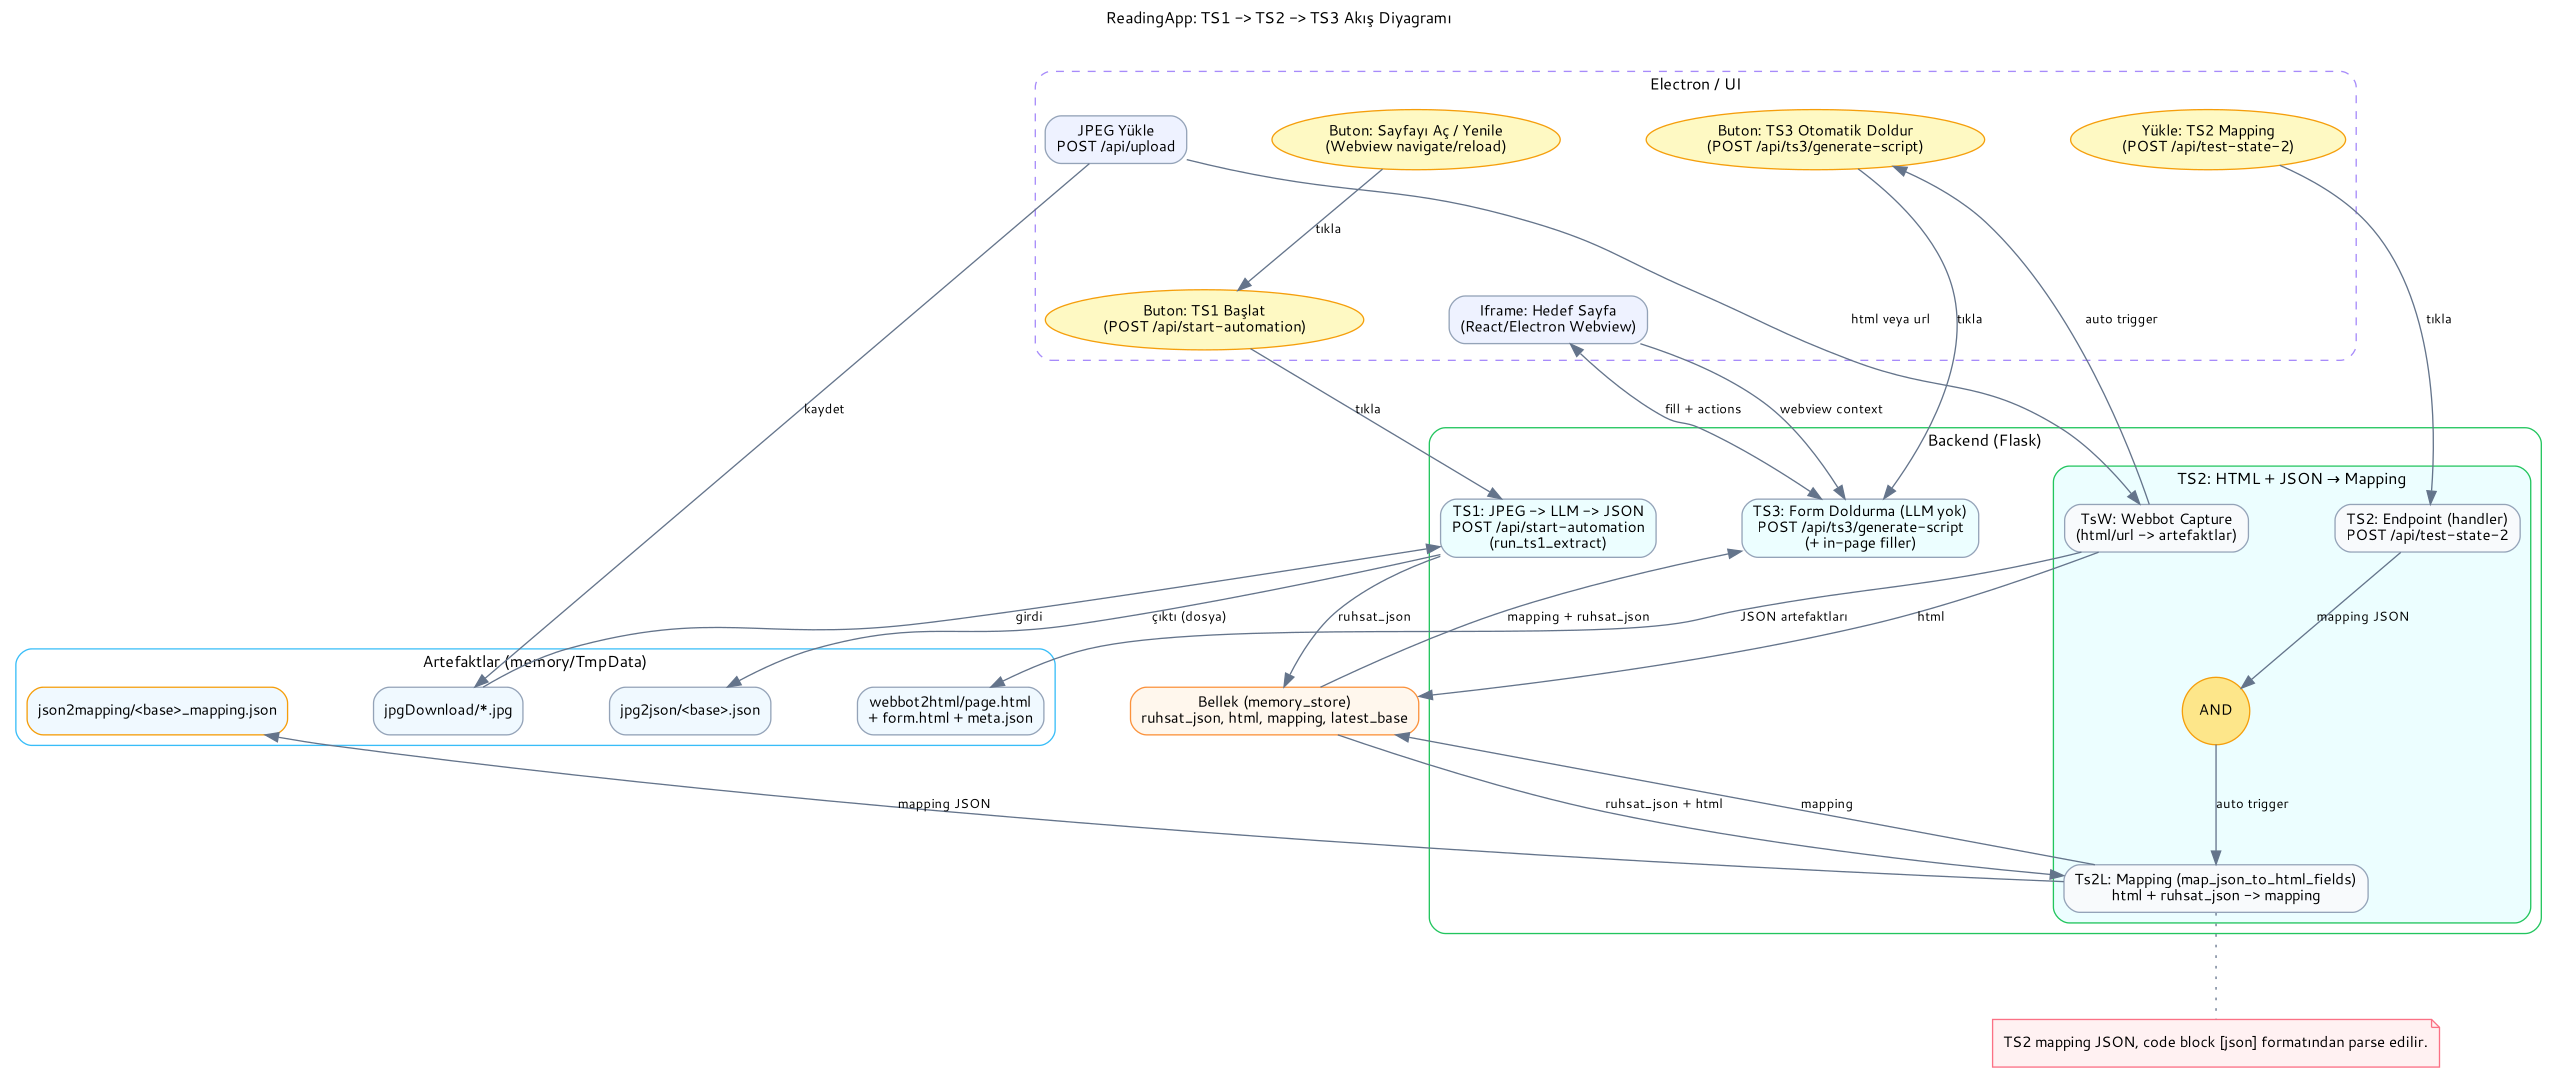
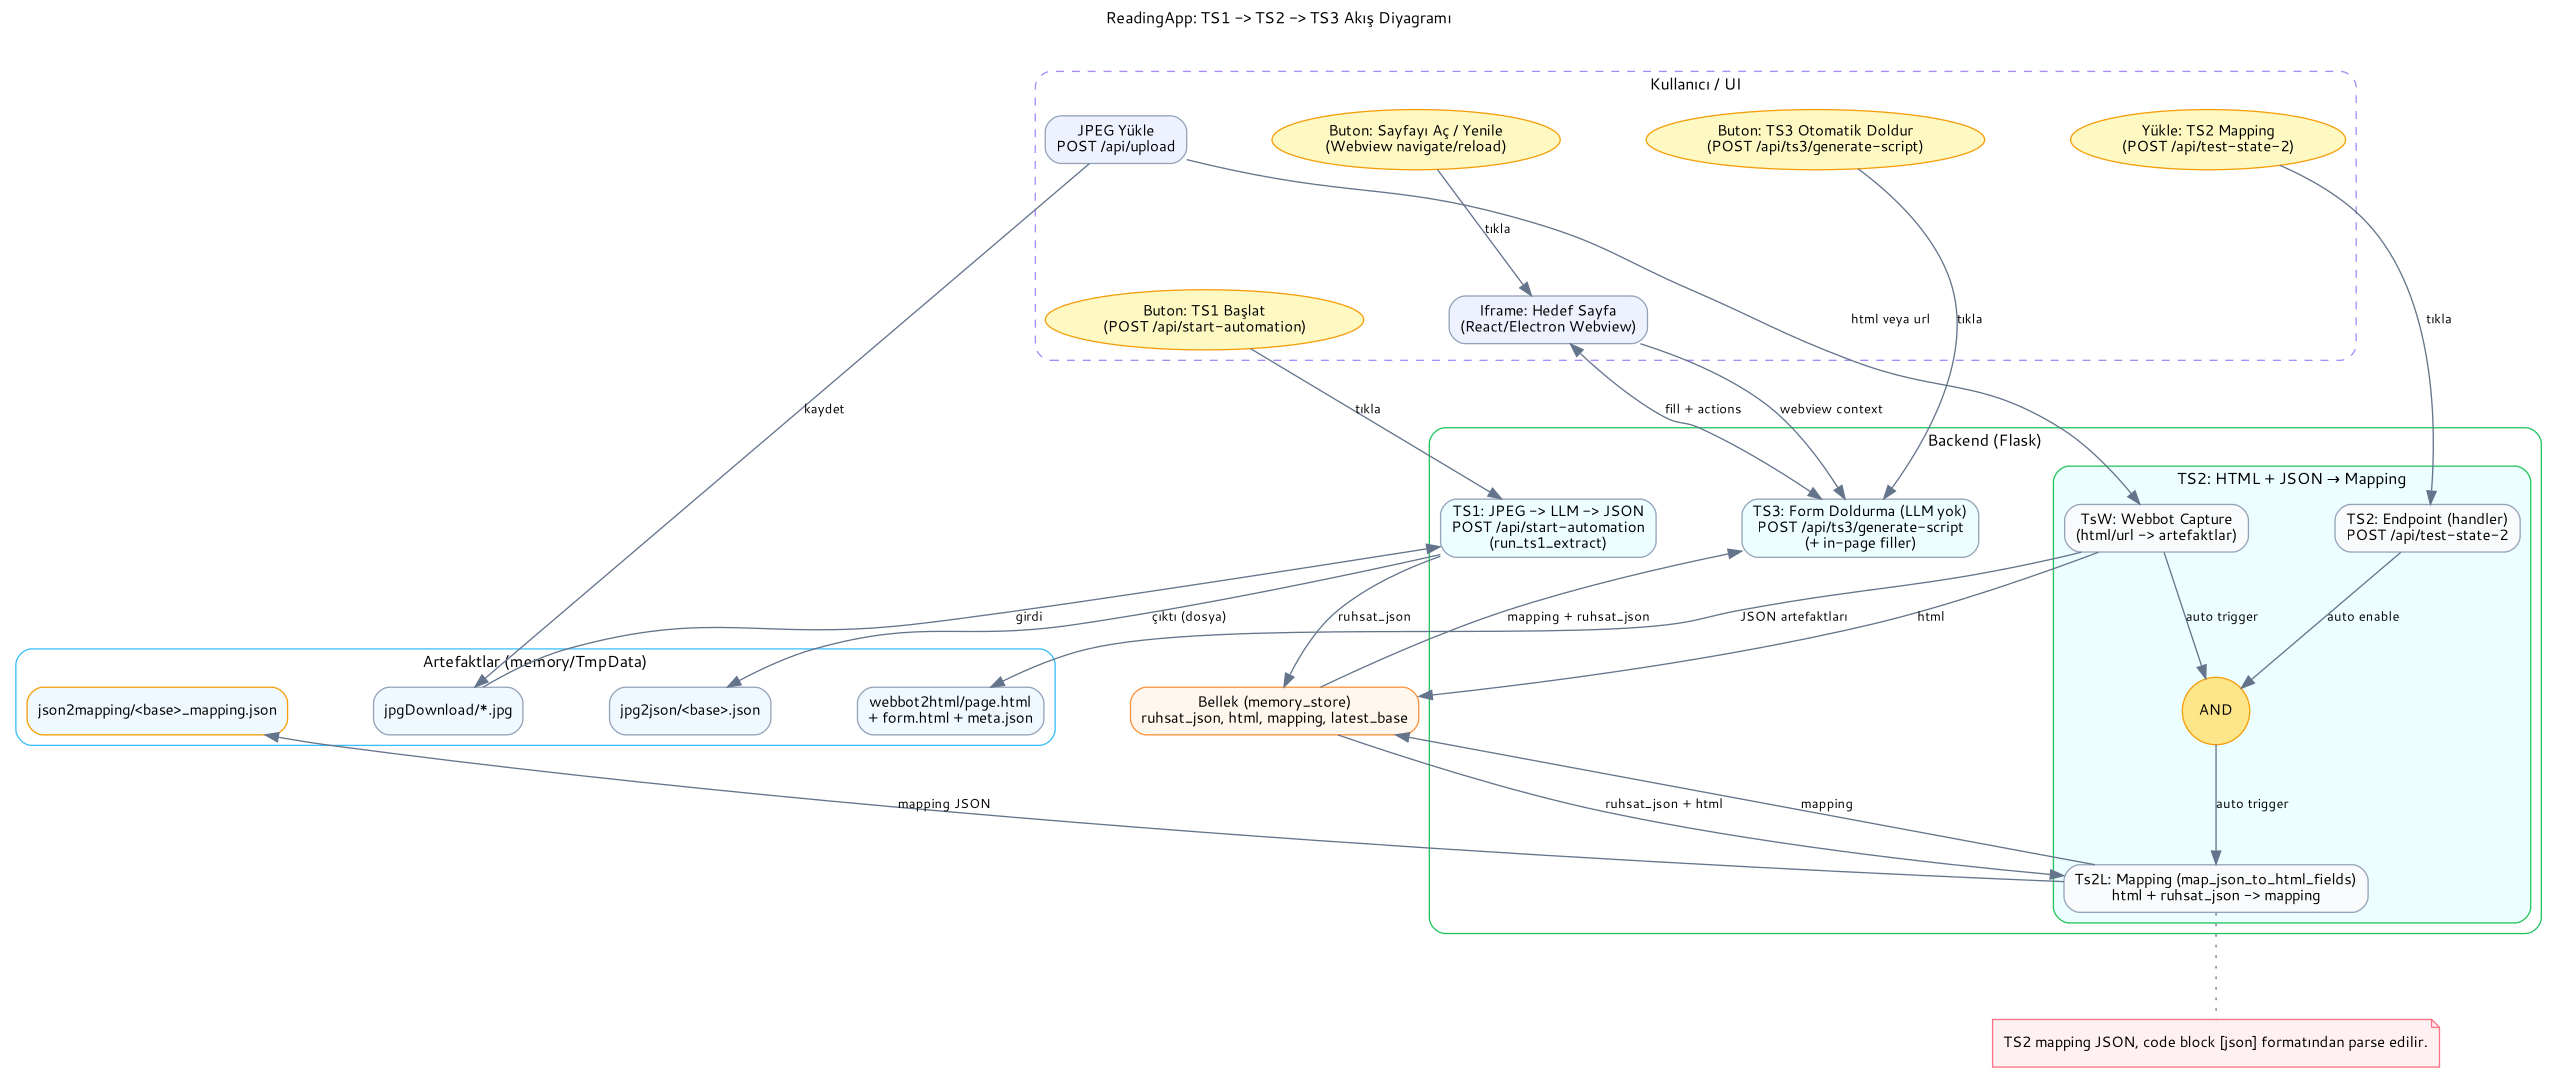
(1696, 85) -> (1696, 85)
(1315, 226) -> (1480, 227)
(2059, 313) -> (2183, 609)
(2363, 617) -> (2363, 617)
